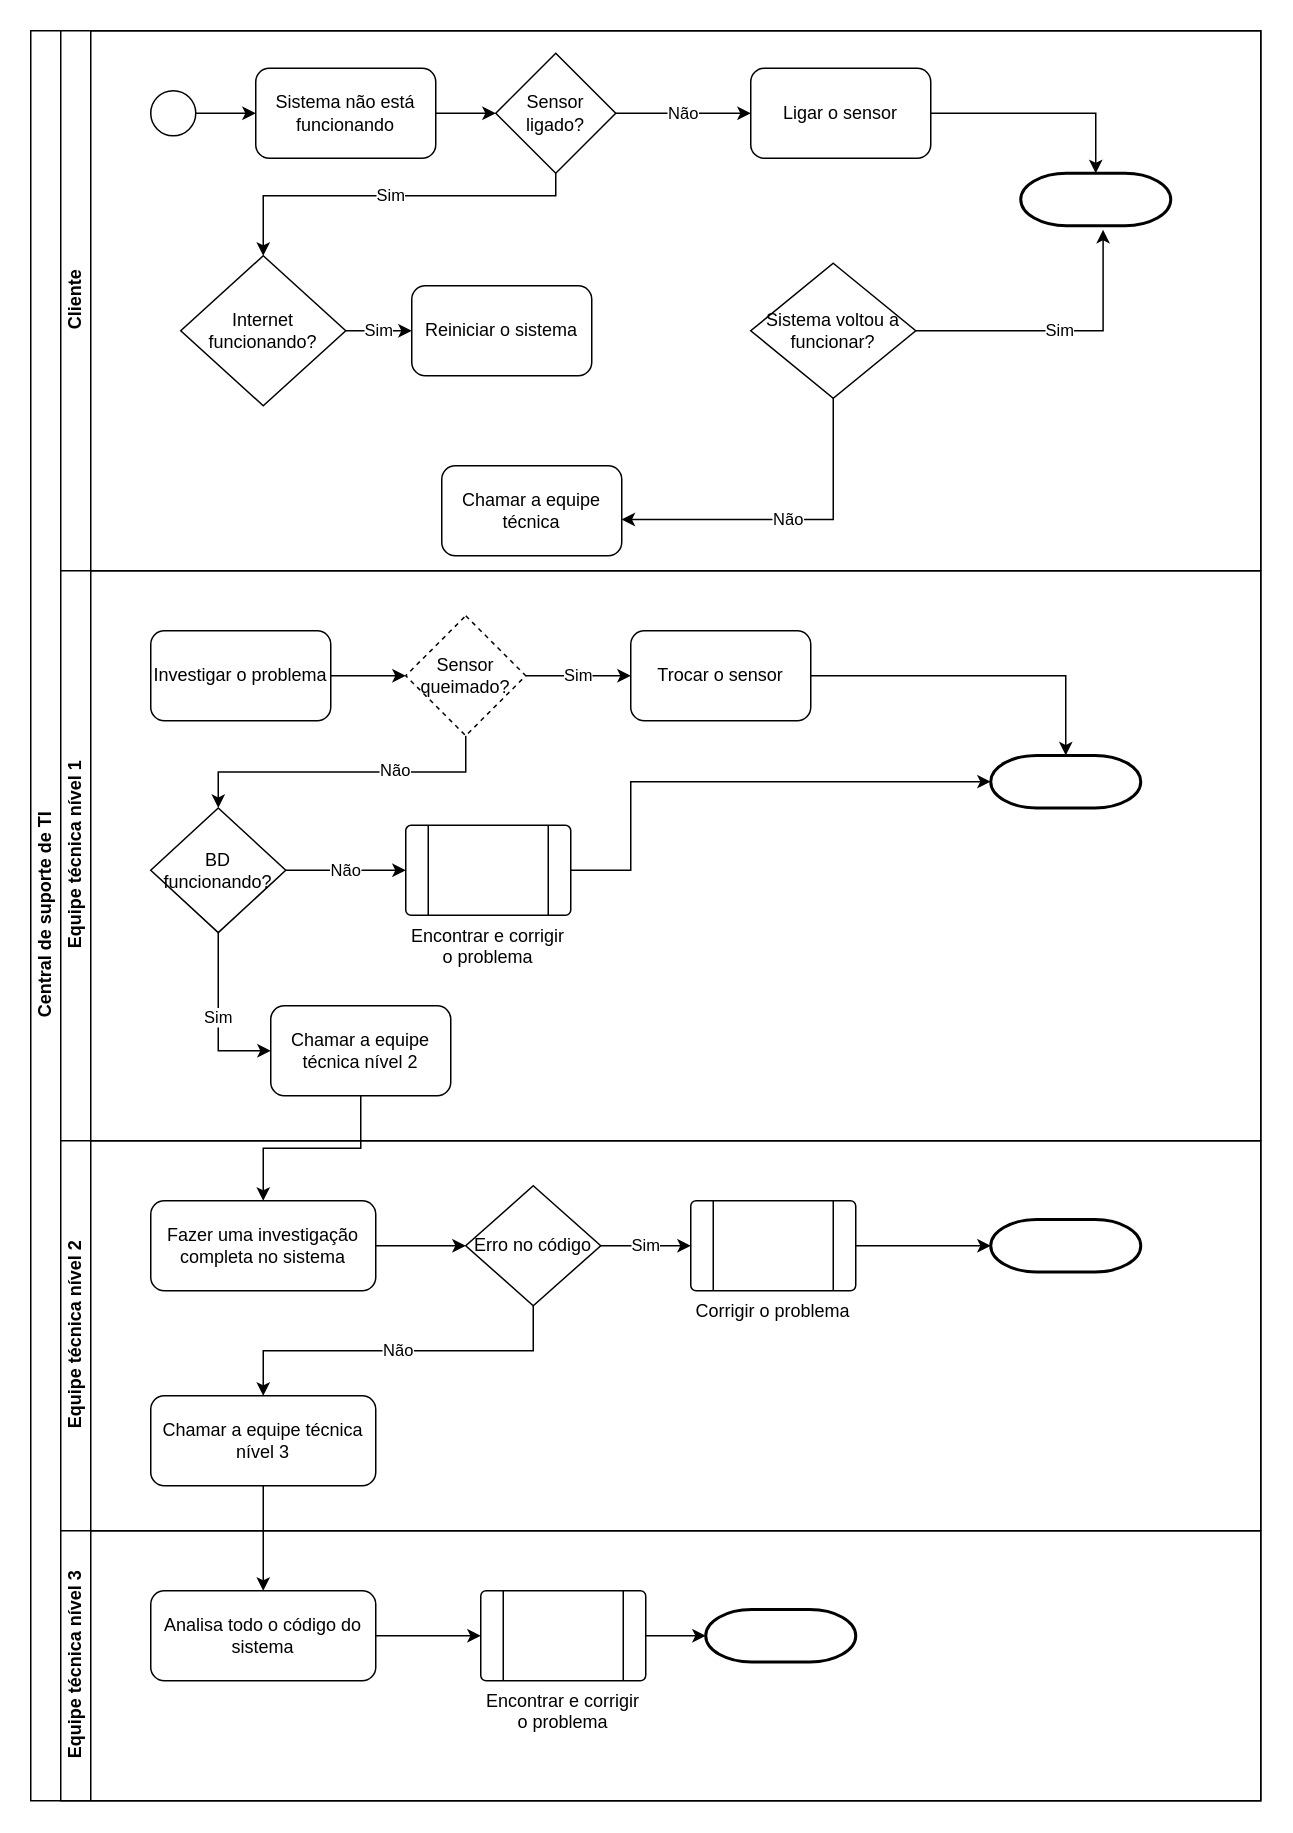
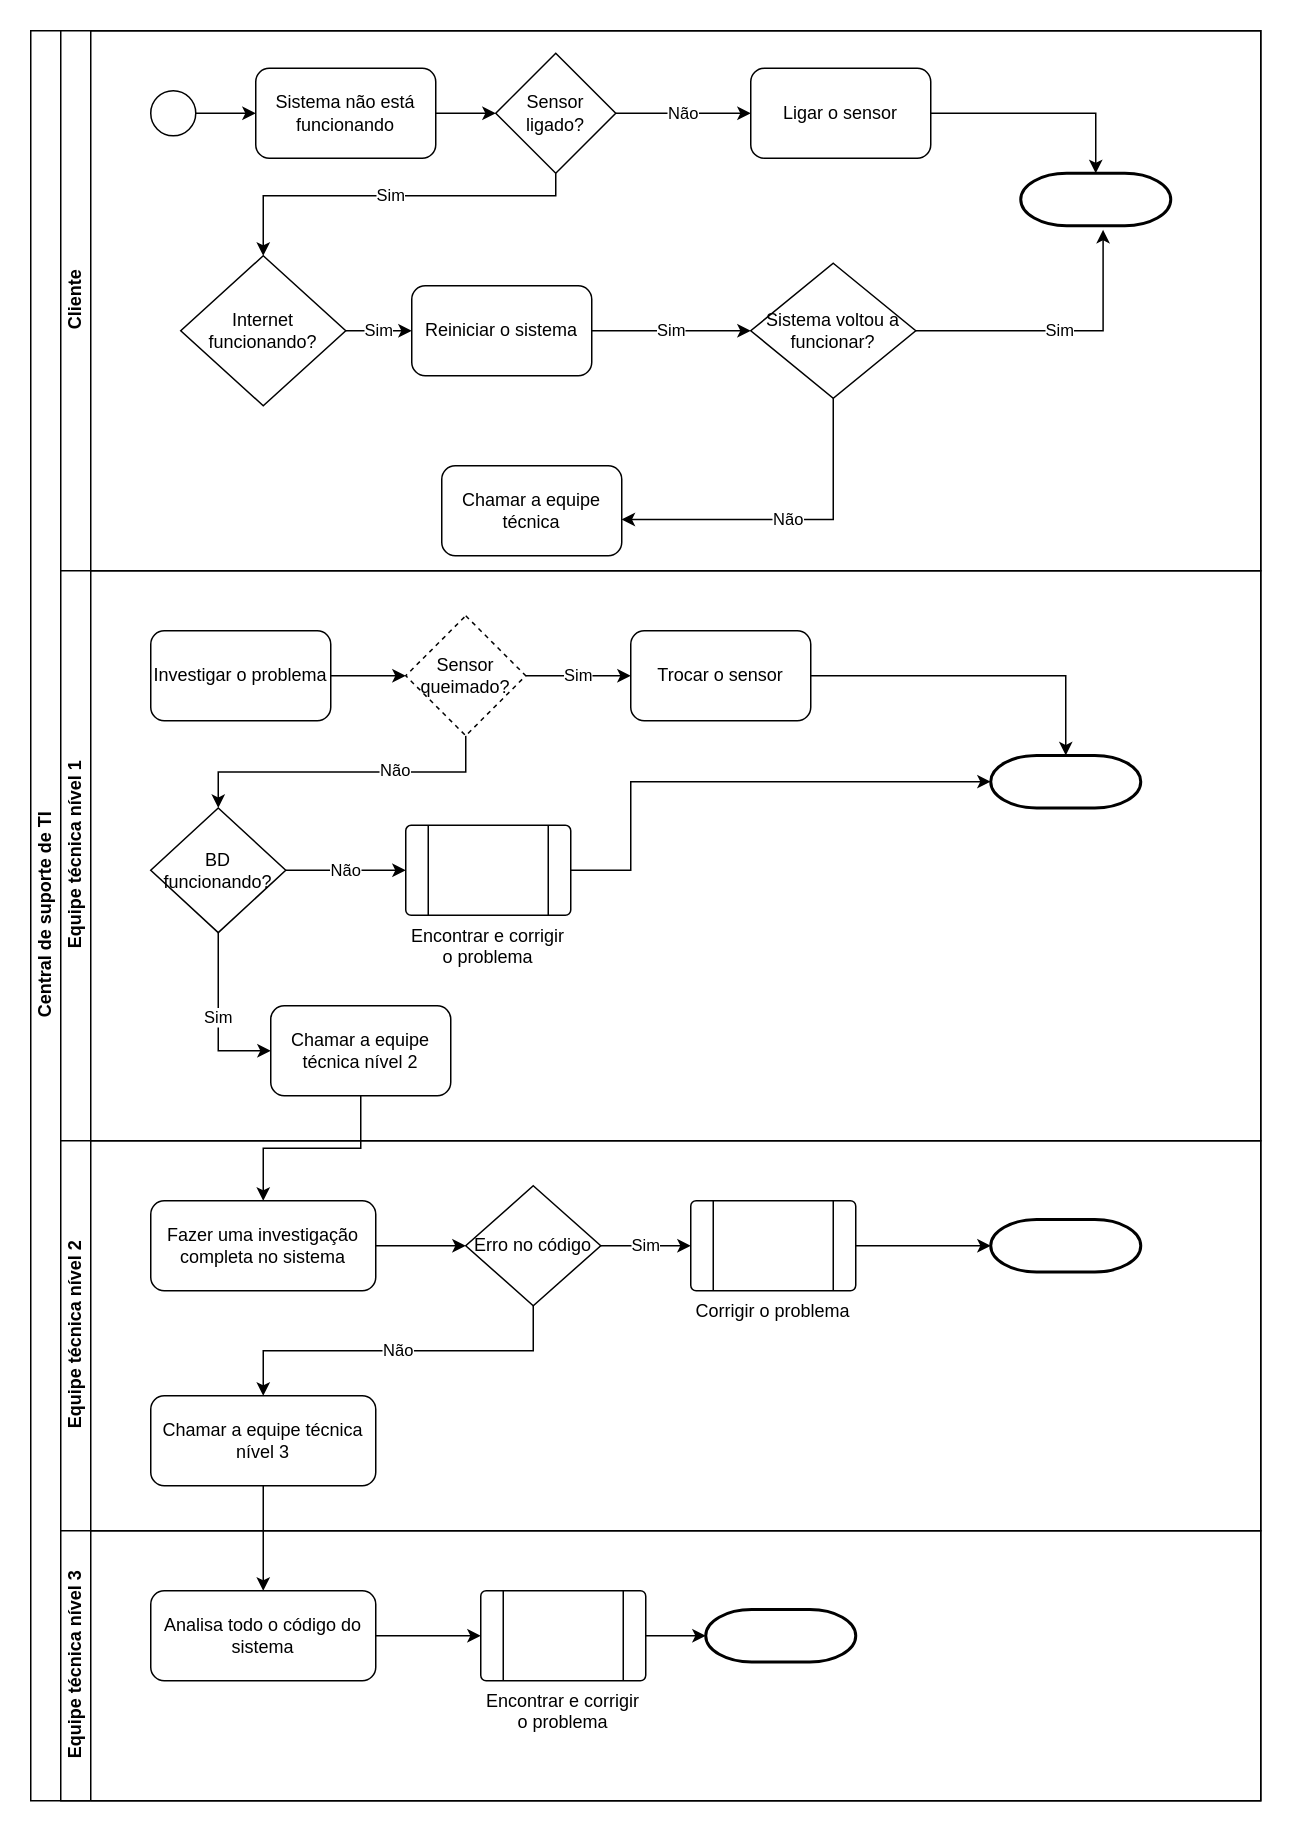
none -> (666, 331)
